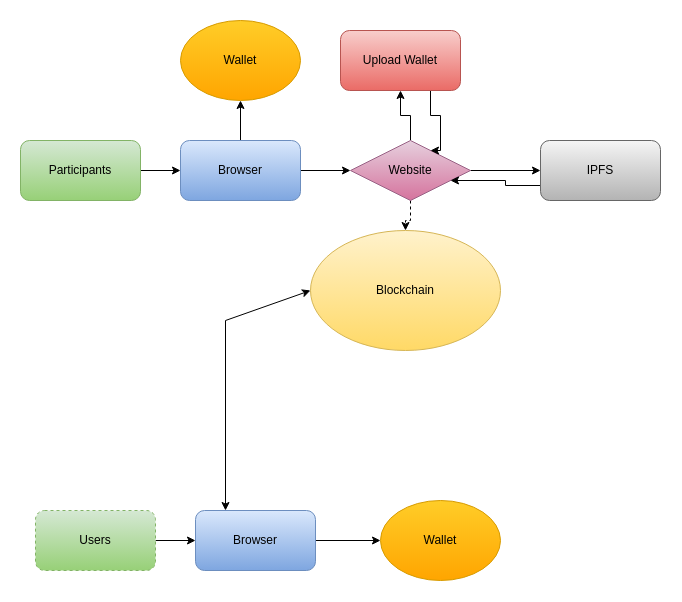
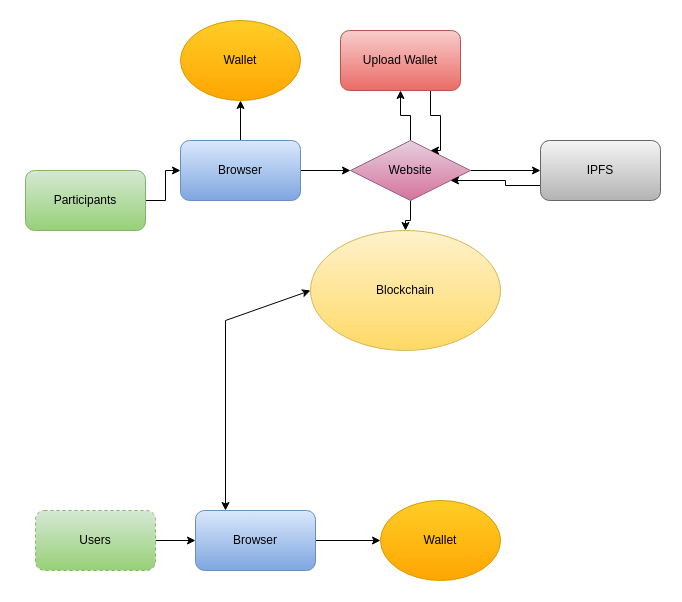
(81, 171) -> (86, 201)
(411, 215) -> (411, 215)
